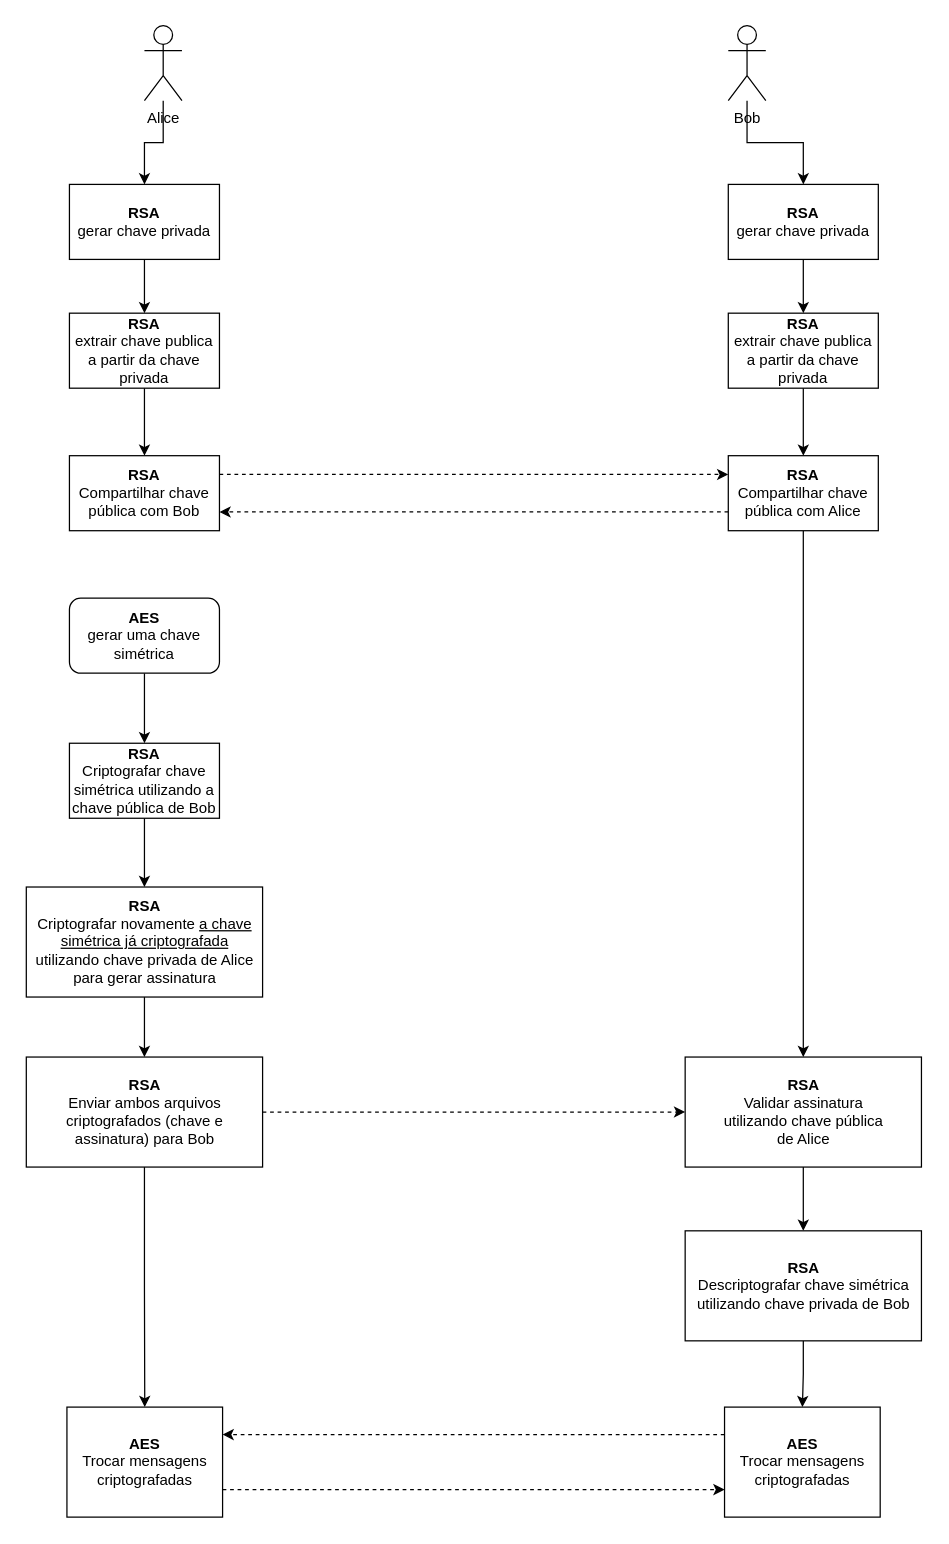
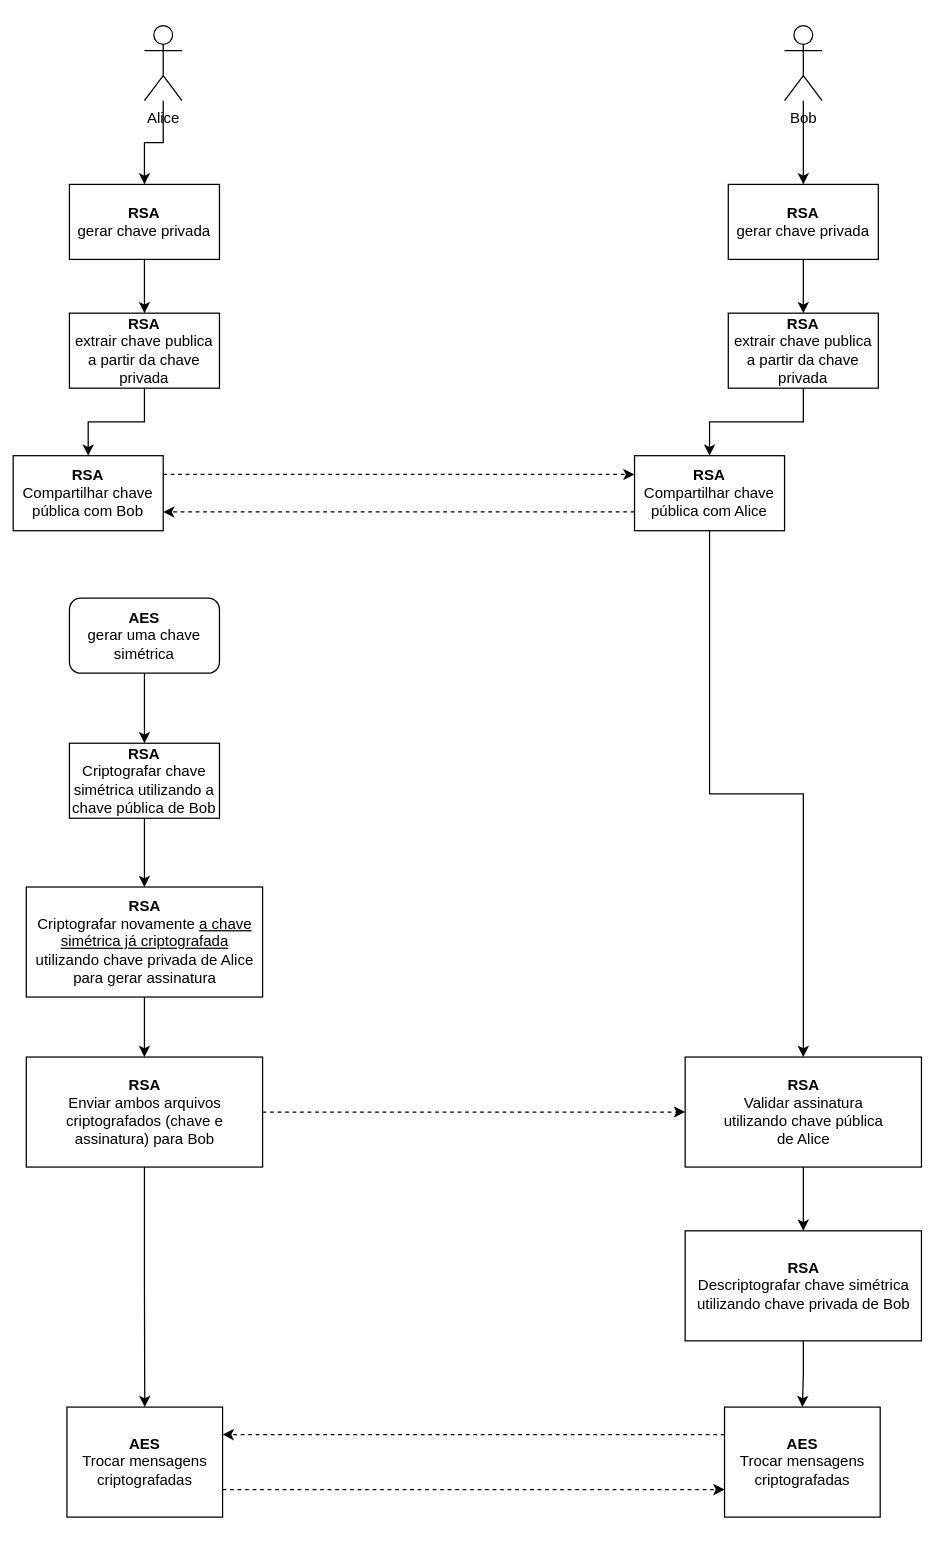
(747, 63) -> (803, 63)
(144, 493) -> (88, 493)
(803, 493) -> (709, 493)
